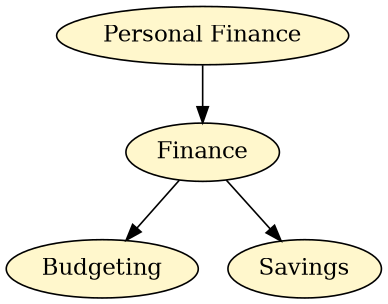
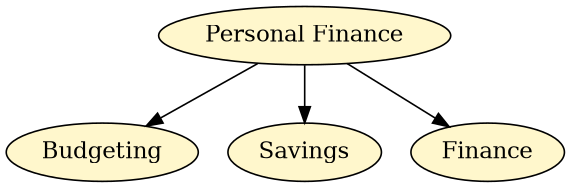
(158, 204) -> (209, 91)
(248, 204) -> (305, 86)
